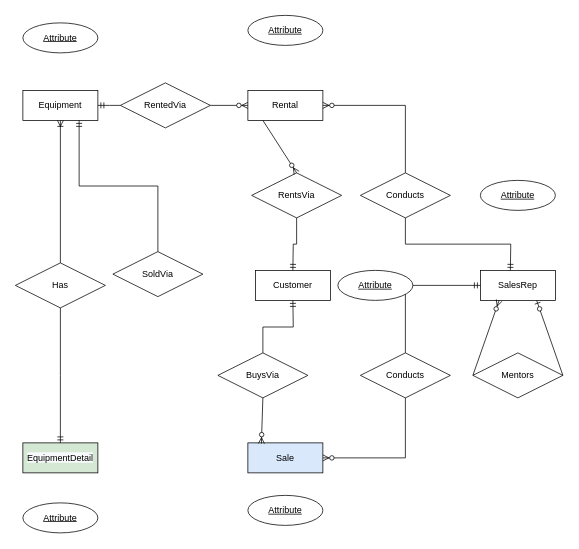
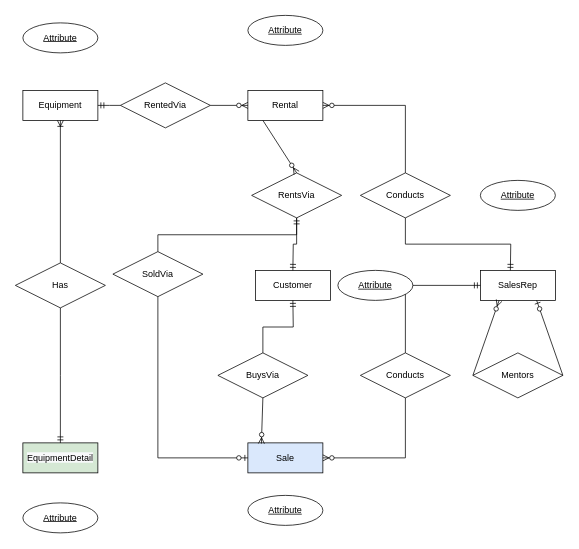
(79, 155) -> (225, 235)
none -> (158, 422)
